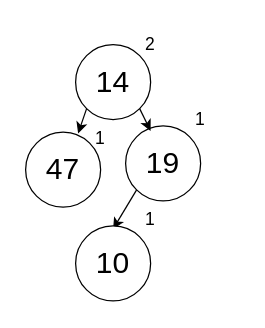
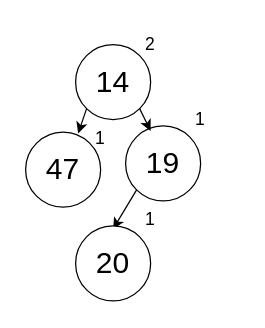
(113, 263) -> (113, 263)
